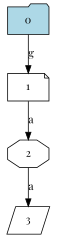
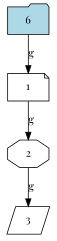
(28, 21) -> (28, 21)
(31, 121) -> (31, 121)
(31, 187) -> (31, 187)
